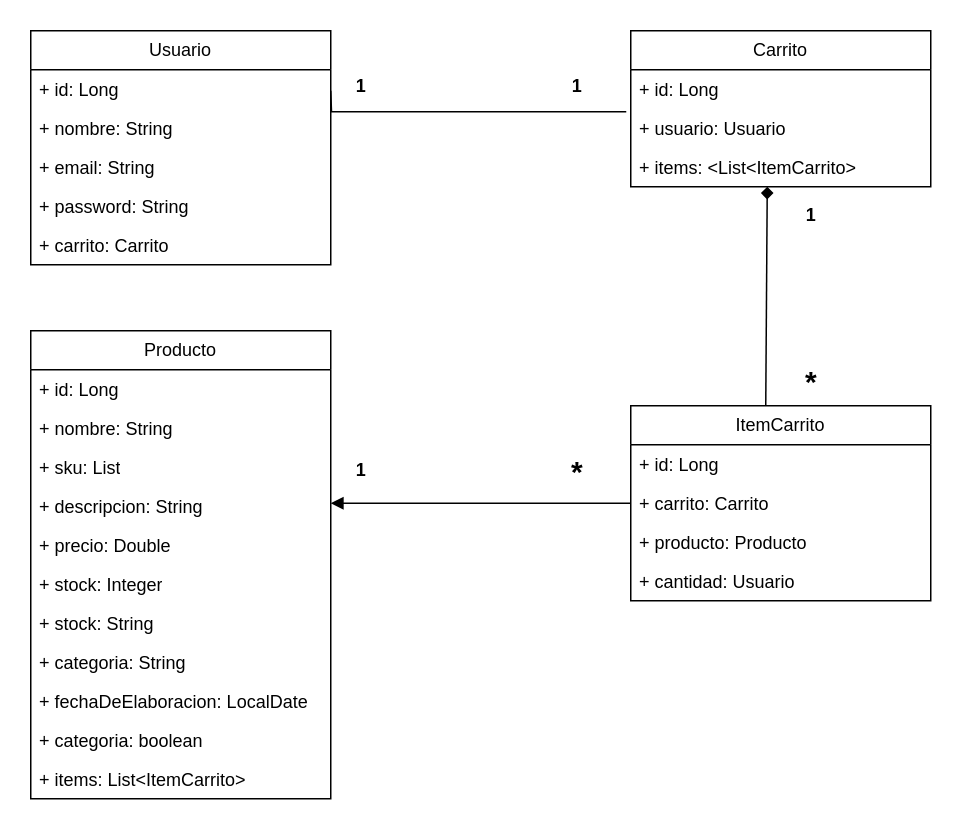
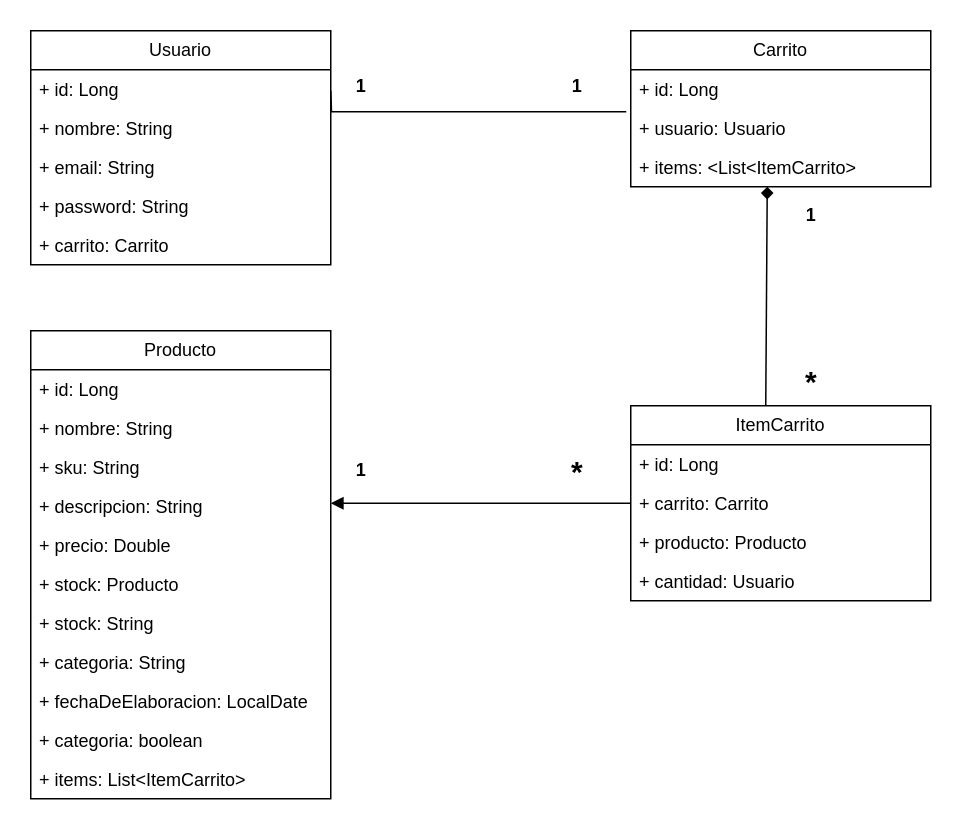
(86, 469) -> (96, 469)
(113, 586) -> (118, 586)
